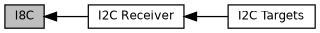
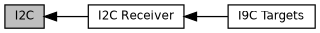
(25, 17) -> (25, 17)
(272, 17) -> (272, 17)
